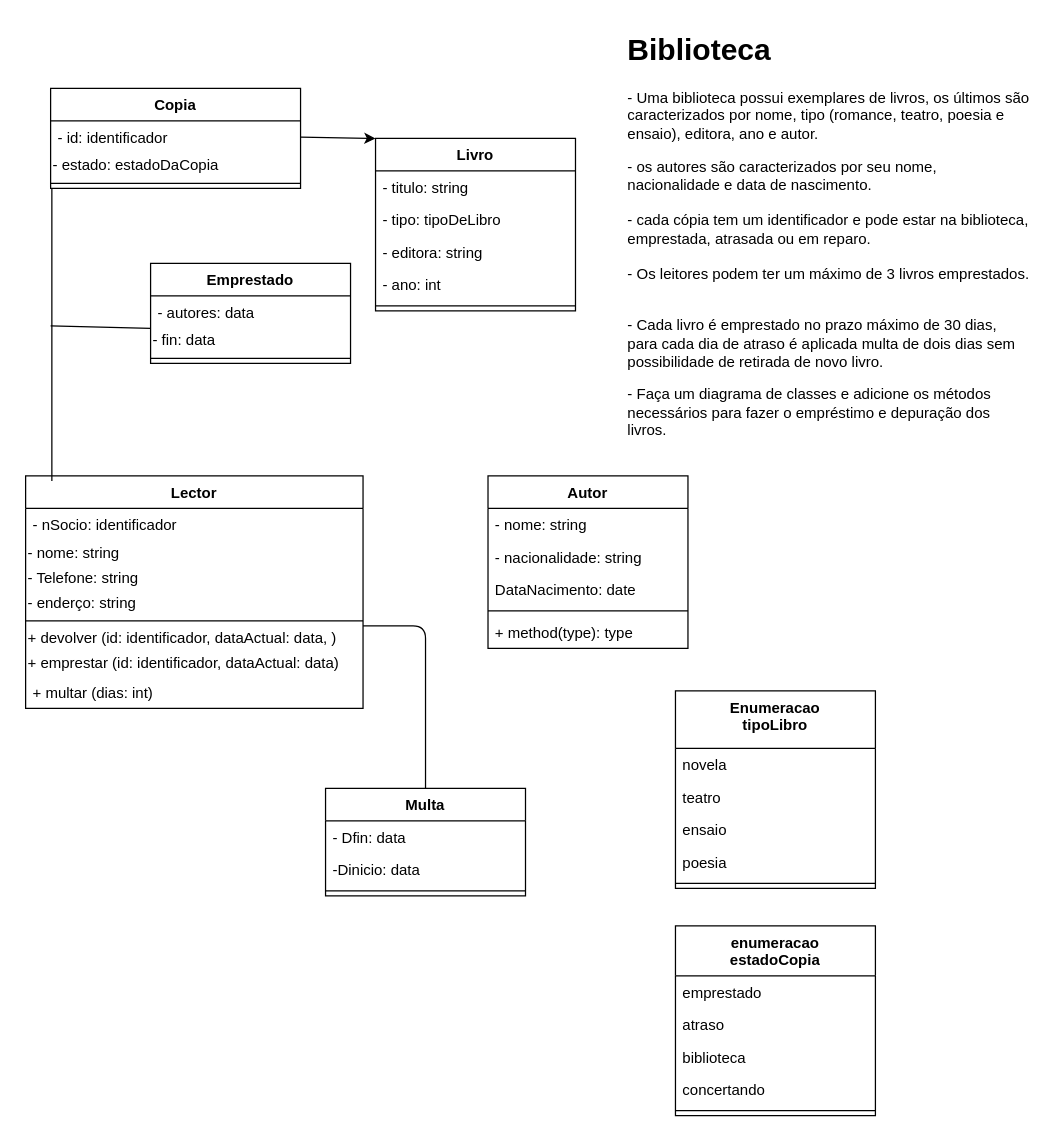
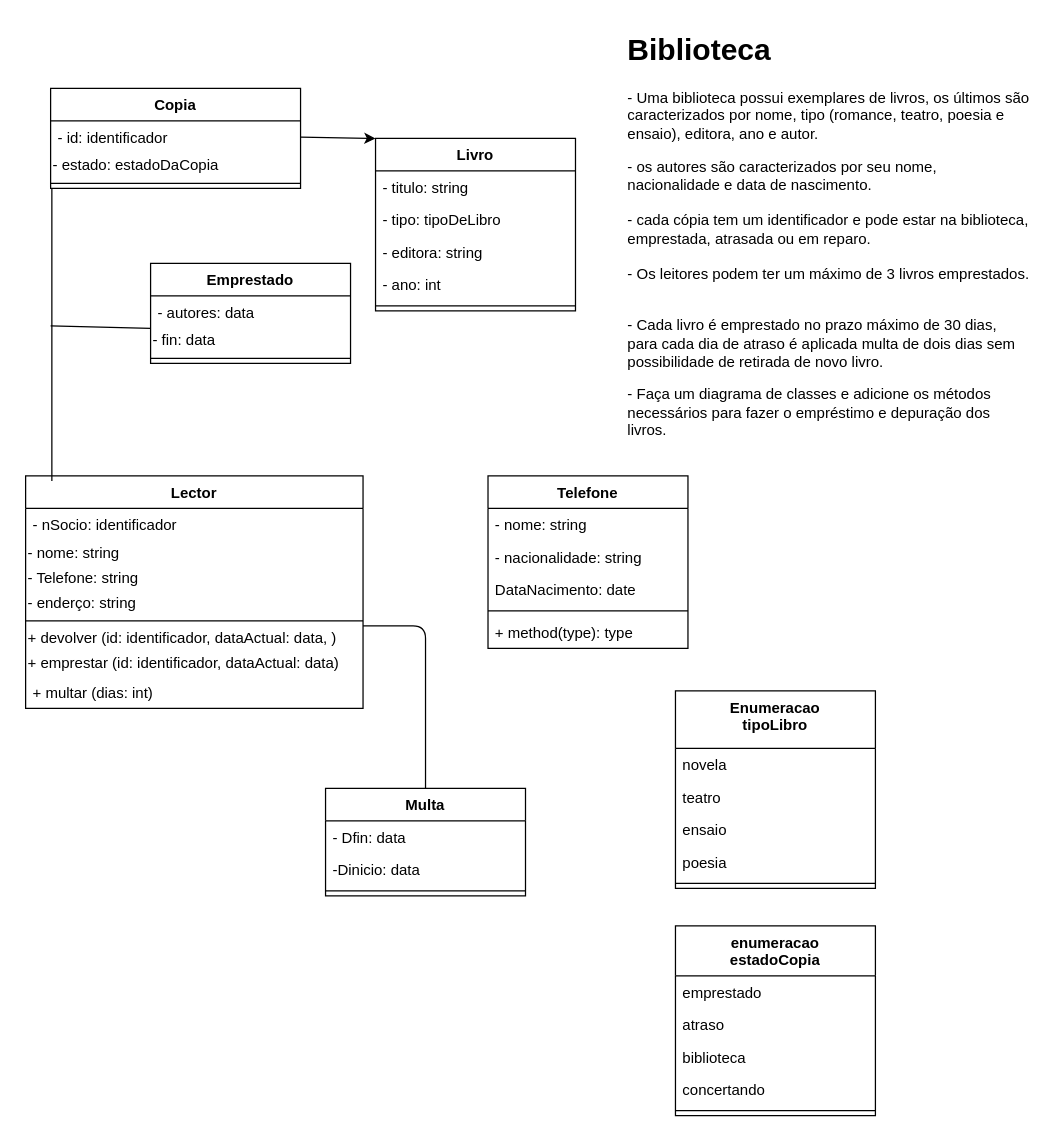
(588, 493) -> (588, 493)
